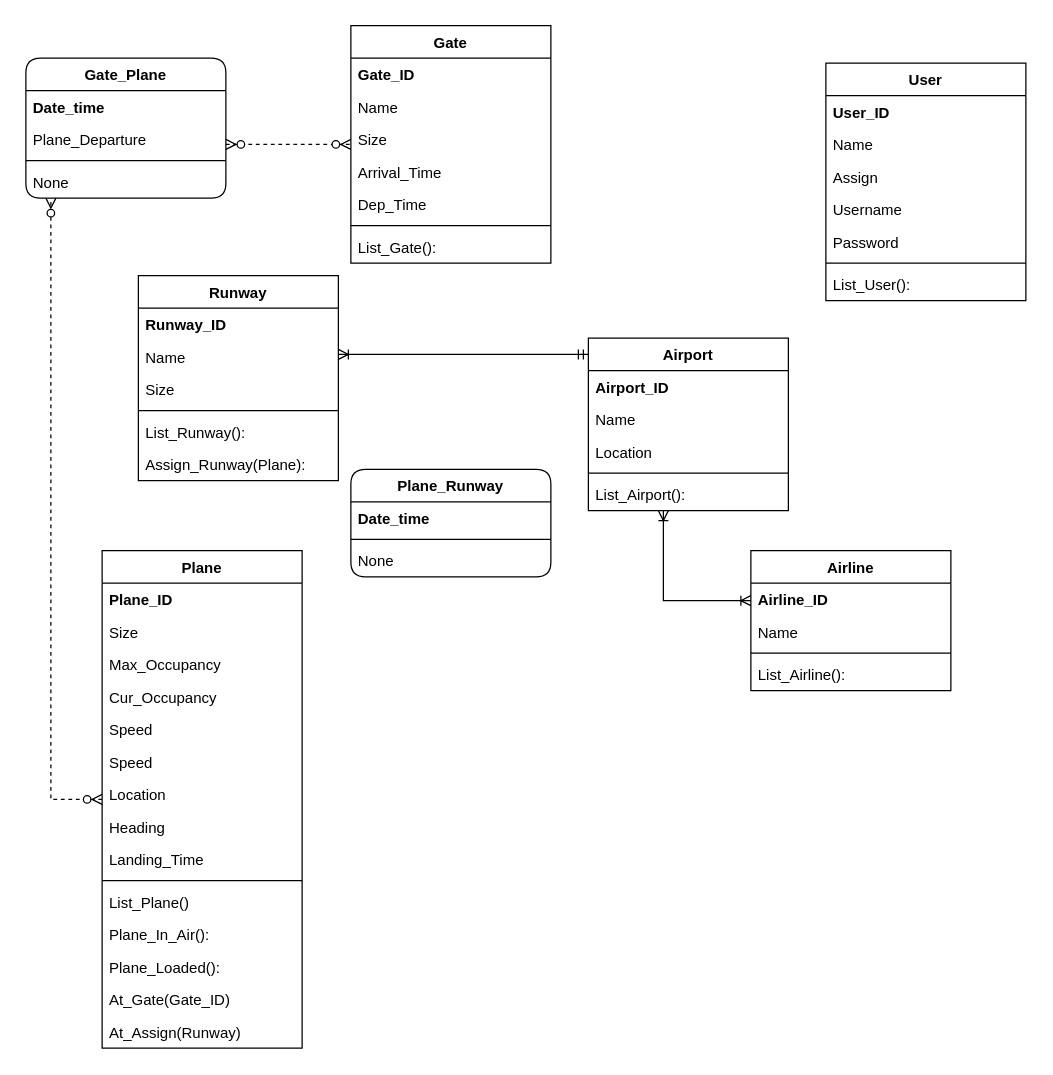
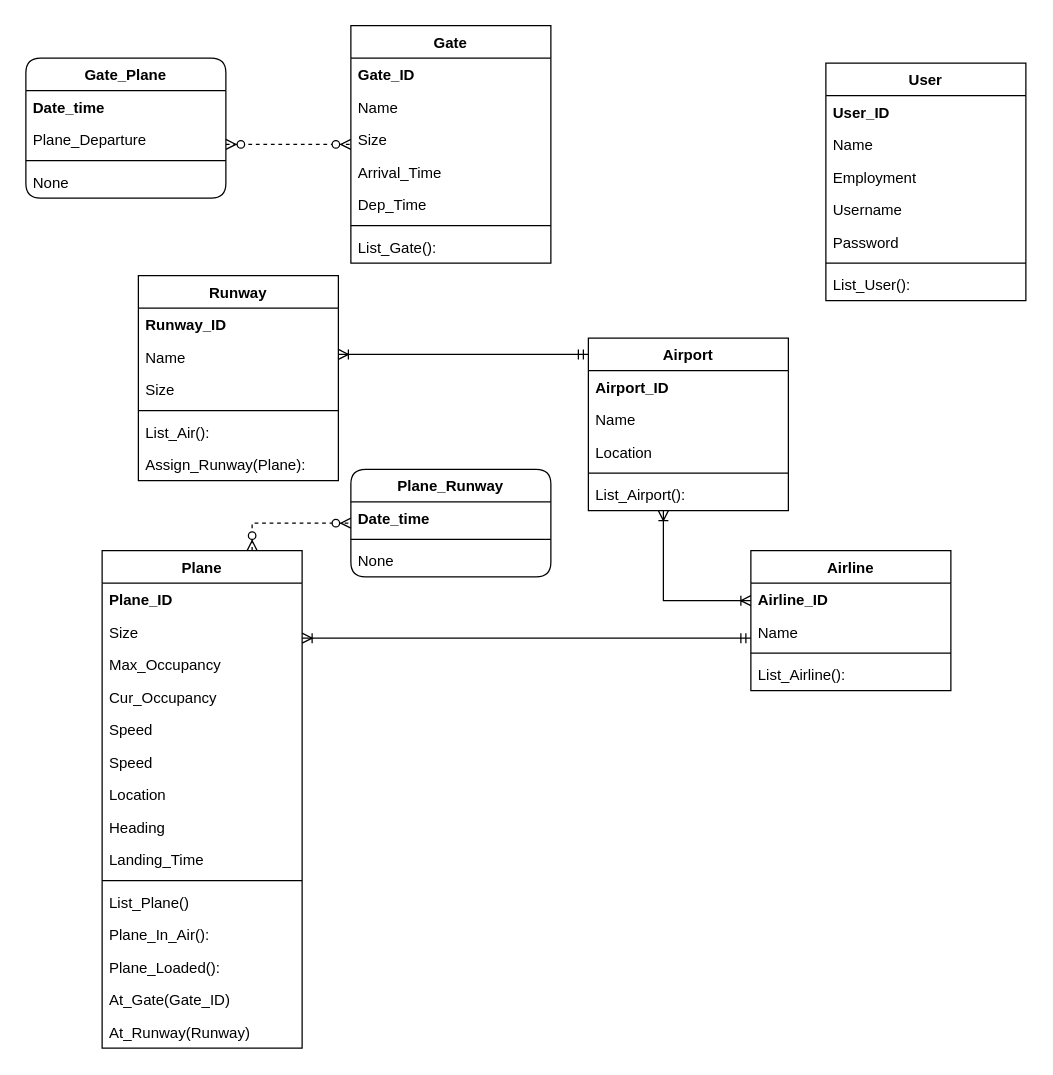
(856, 178) -> (873, 178)
(200, 433) -> (185, 433)
none -> (286, 523)
(51, 524) -> none
none -> (526, 638)
(178, 1033) -> (180, 1033)
